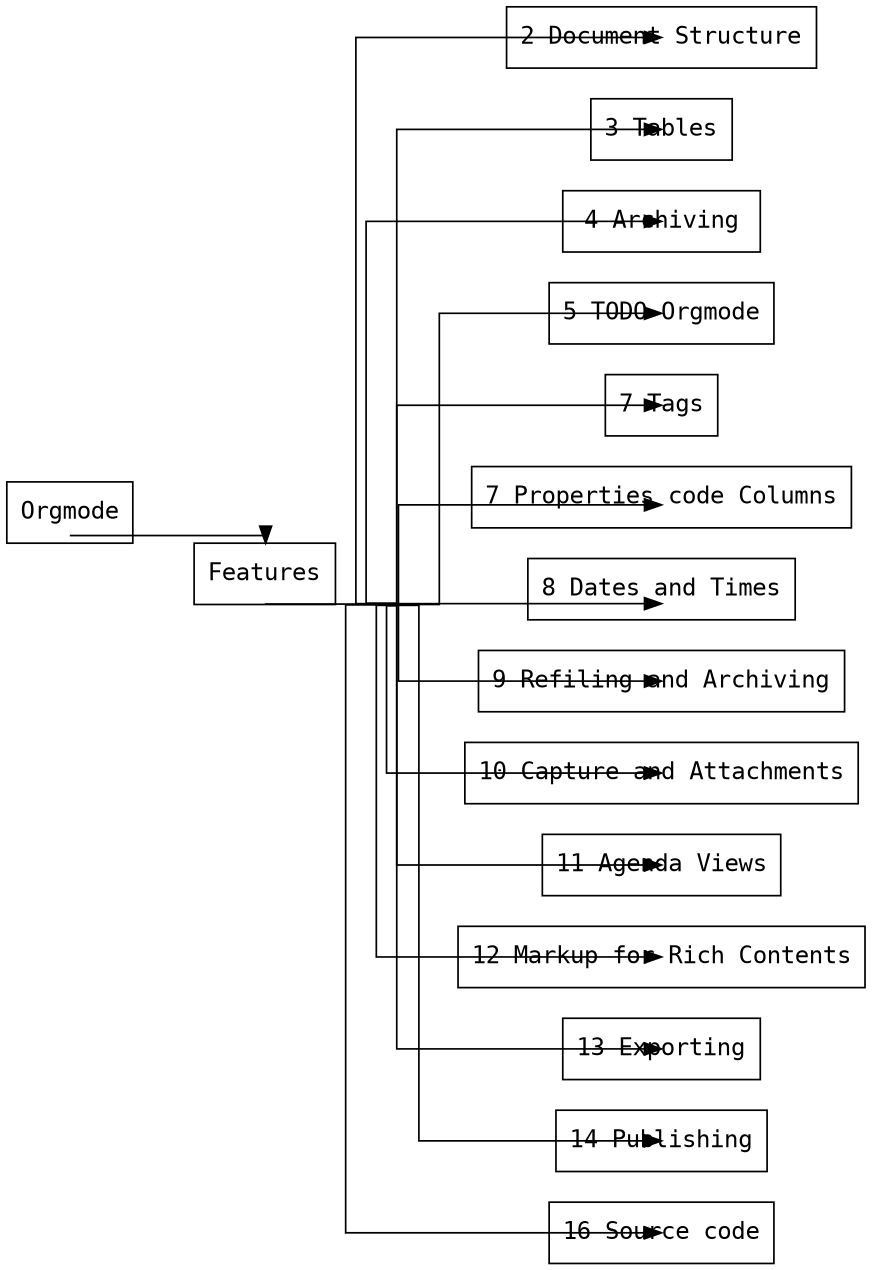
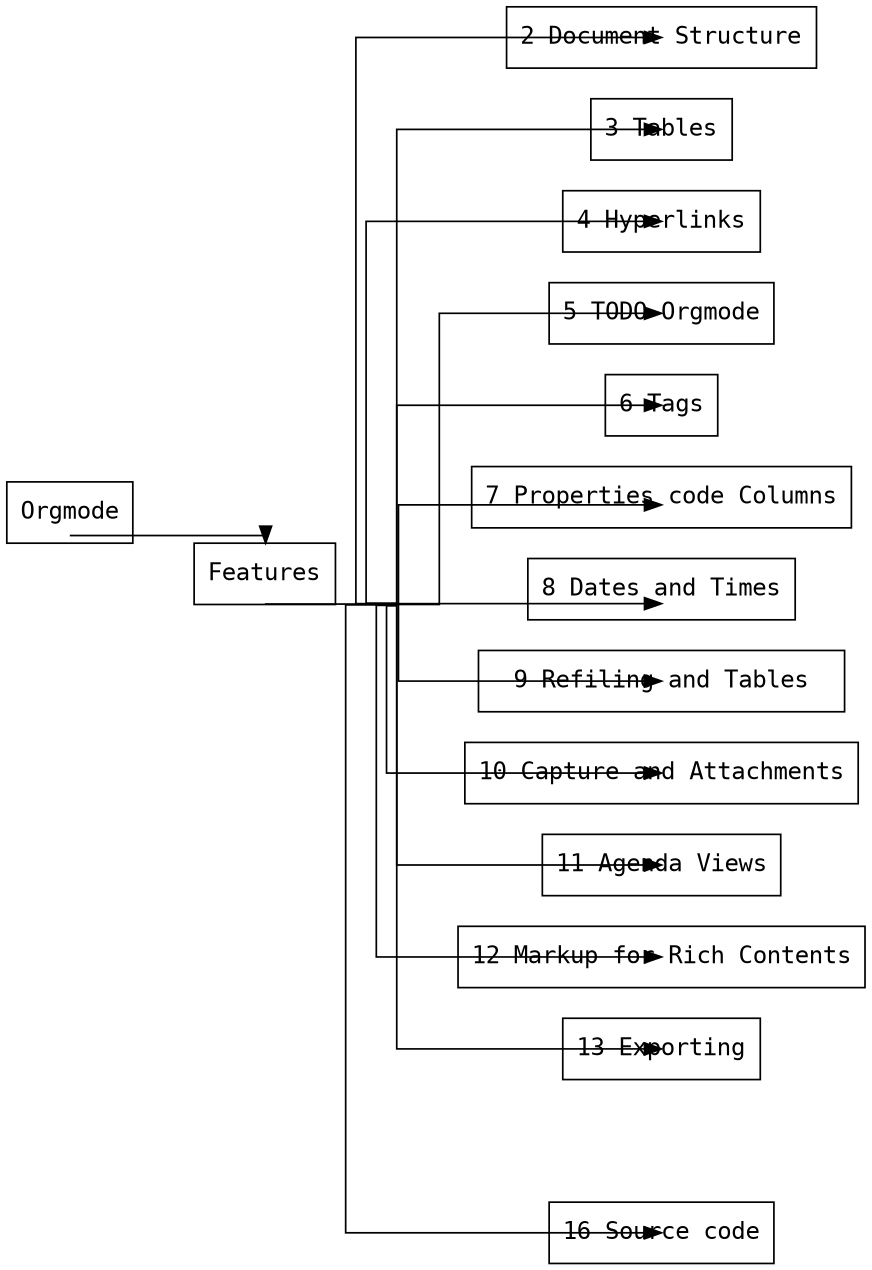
(662, 221) -> (662, 221)
(662, 405) -> (662, 405)
(662, 681) -> (662, 681)
(662, 1141) -> none
